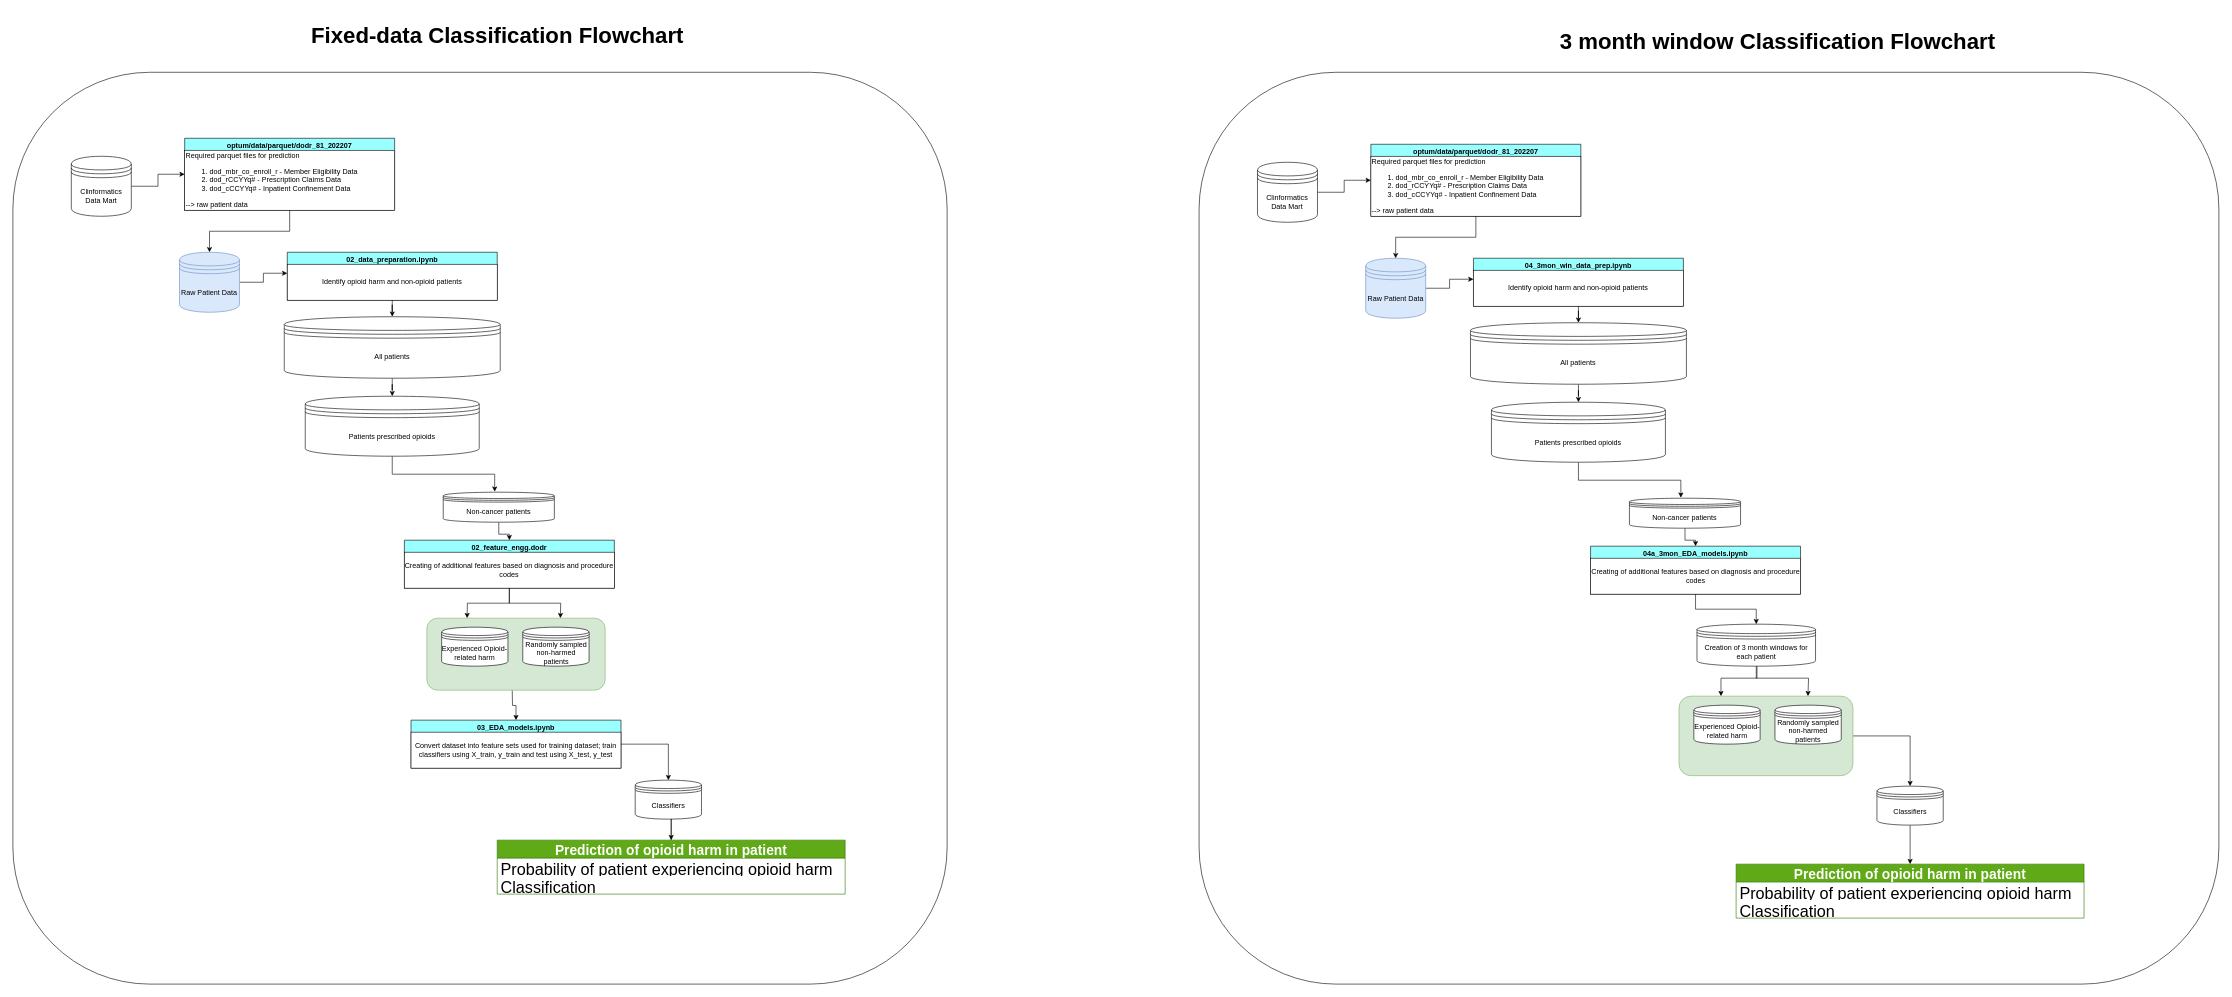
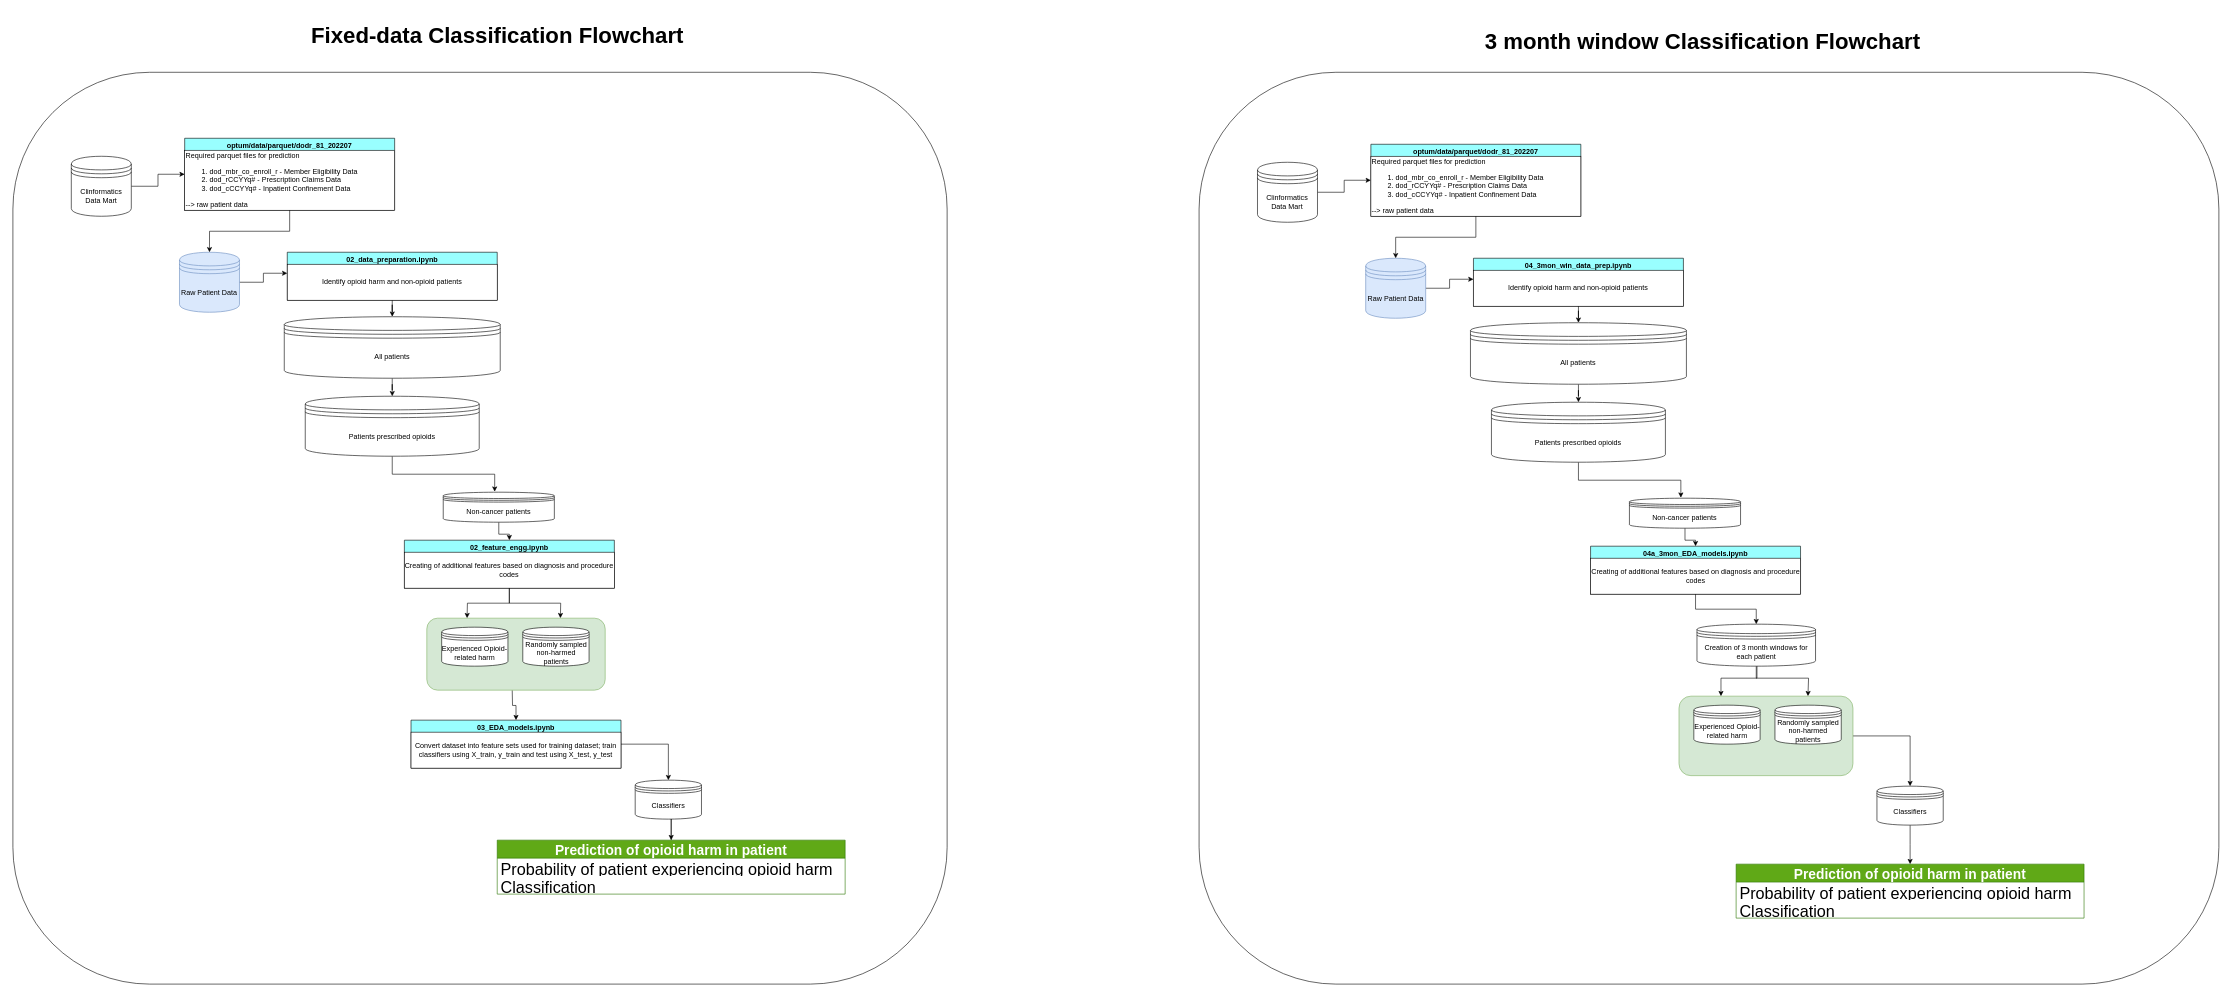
(1777, 42) -> (1702, 42)
(509, 548) -> (509, 548)
